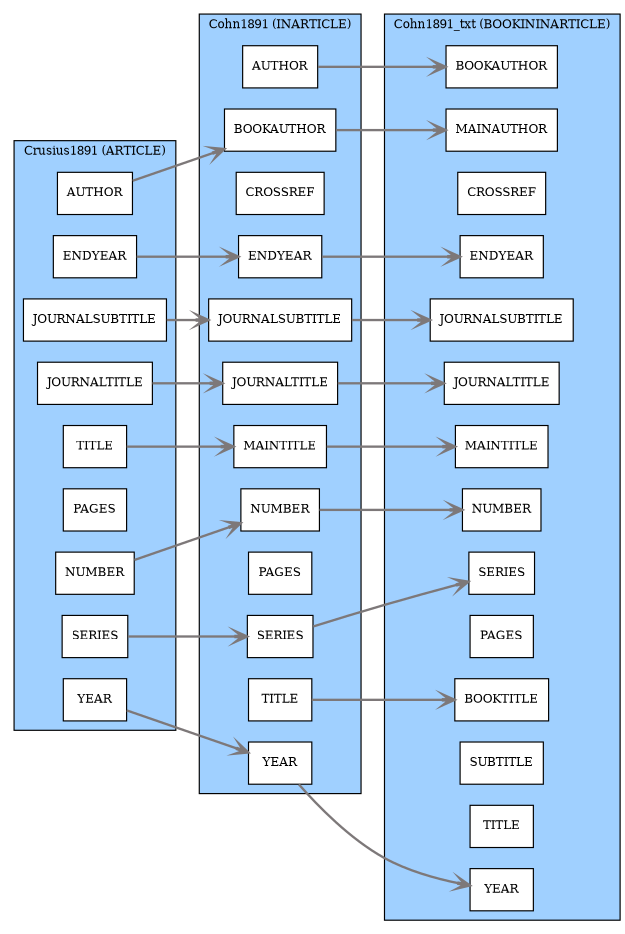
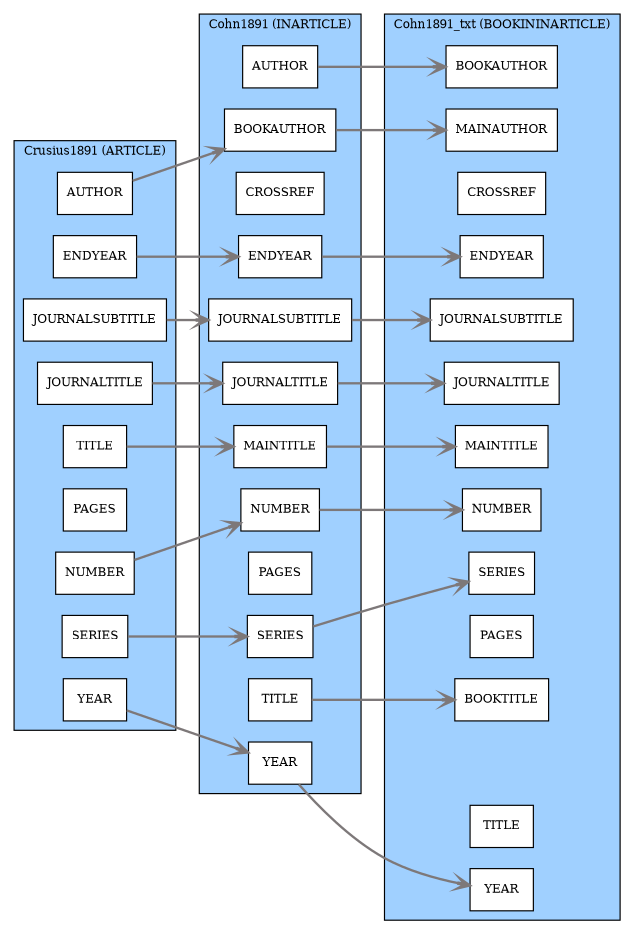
(502, 763) -> none
